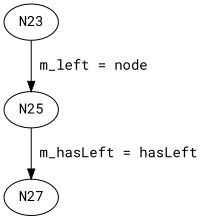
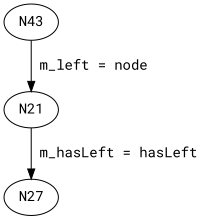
(31, 22) -> (31, 22)
(31, 110) -> (31, 110)
